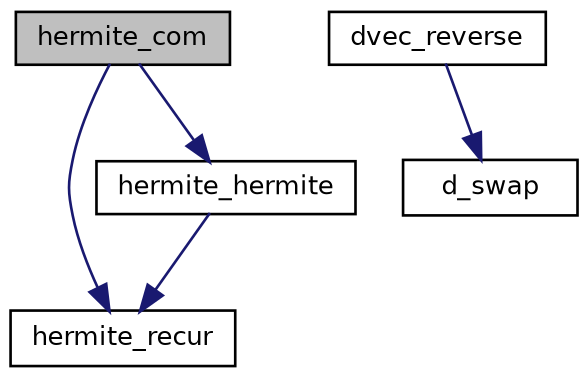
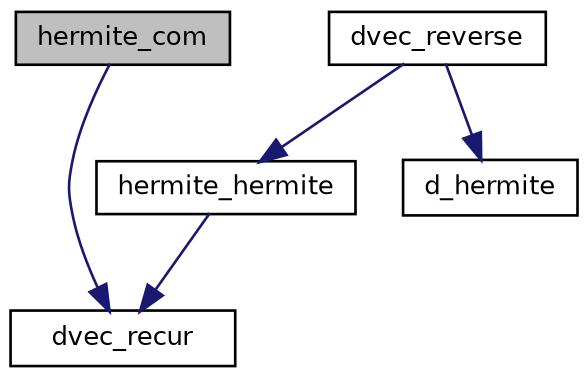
(166, 102) -> (343, 105)
(490, 188) -> (490, 188)
(123, 338) -> (123, 338)
